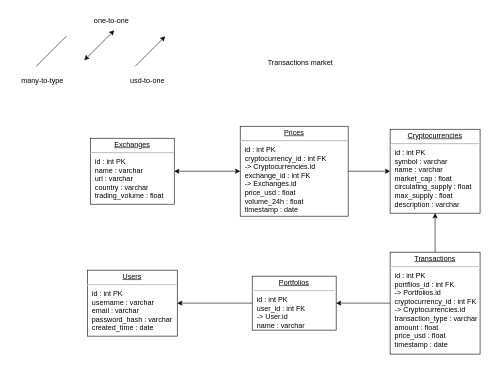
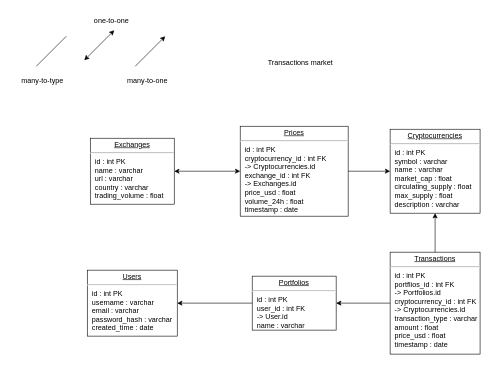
(148, 81) -> (148, 81)
